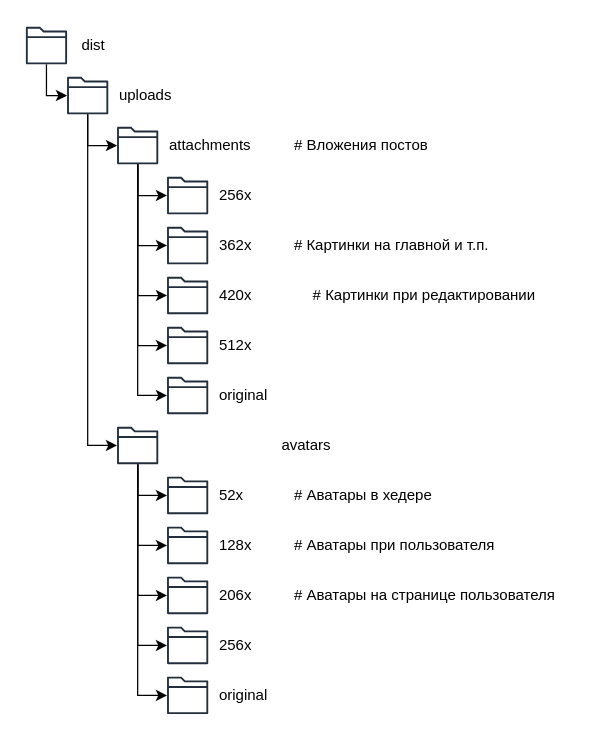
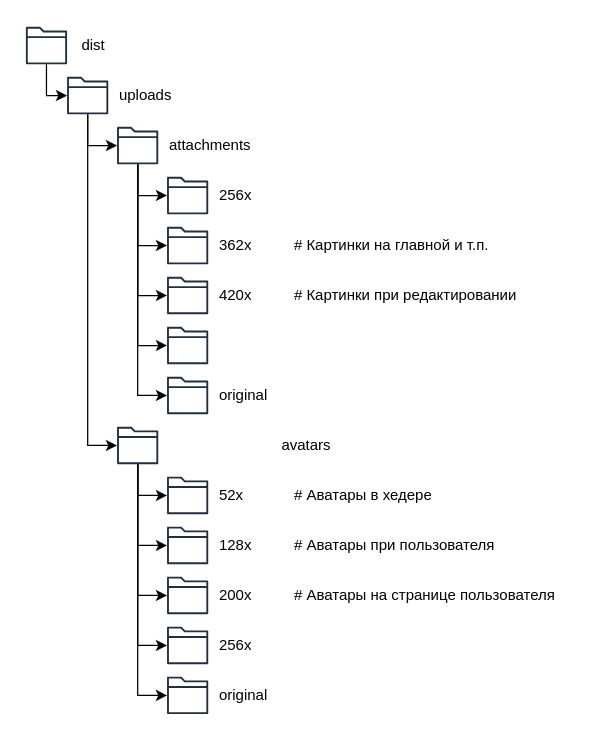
(429, 146) -> none
(448, 296) -> (429, 296)
(254, 346) -> none
(236, 596) -> (236, 596)
